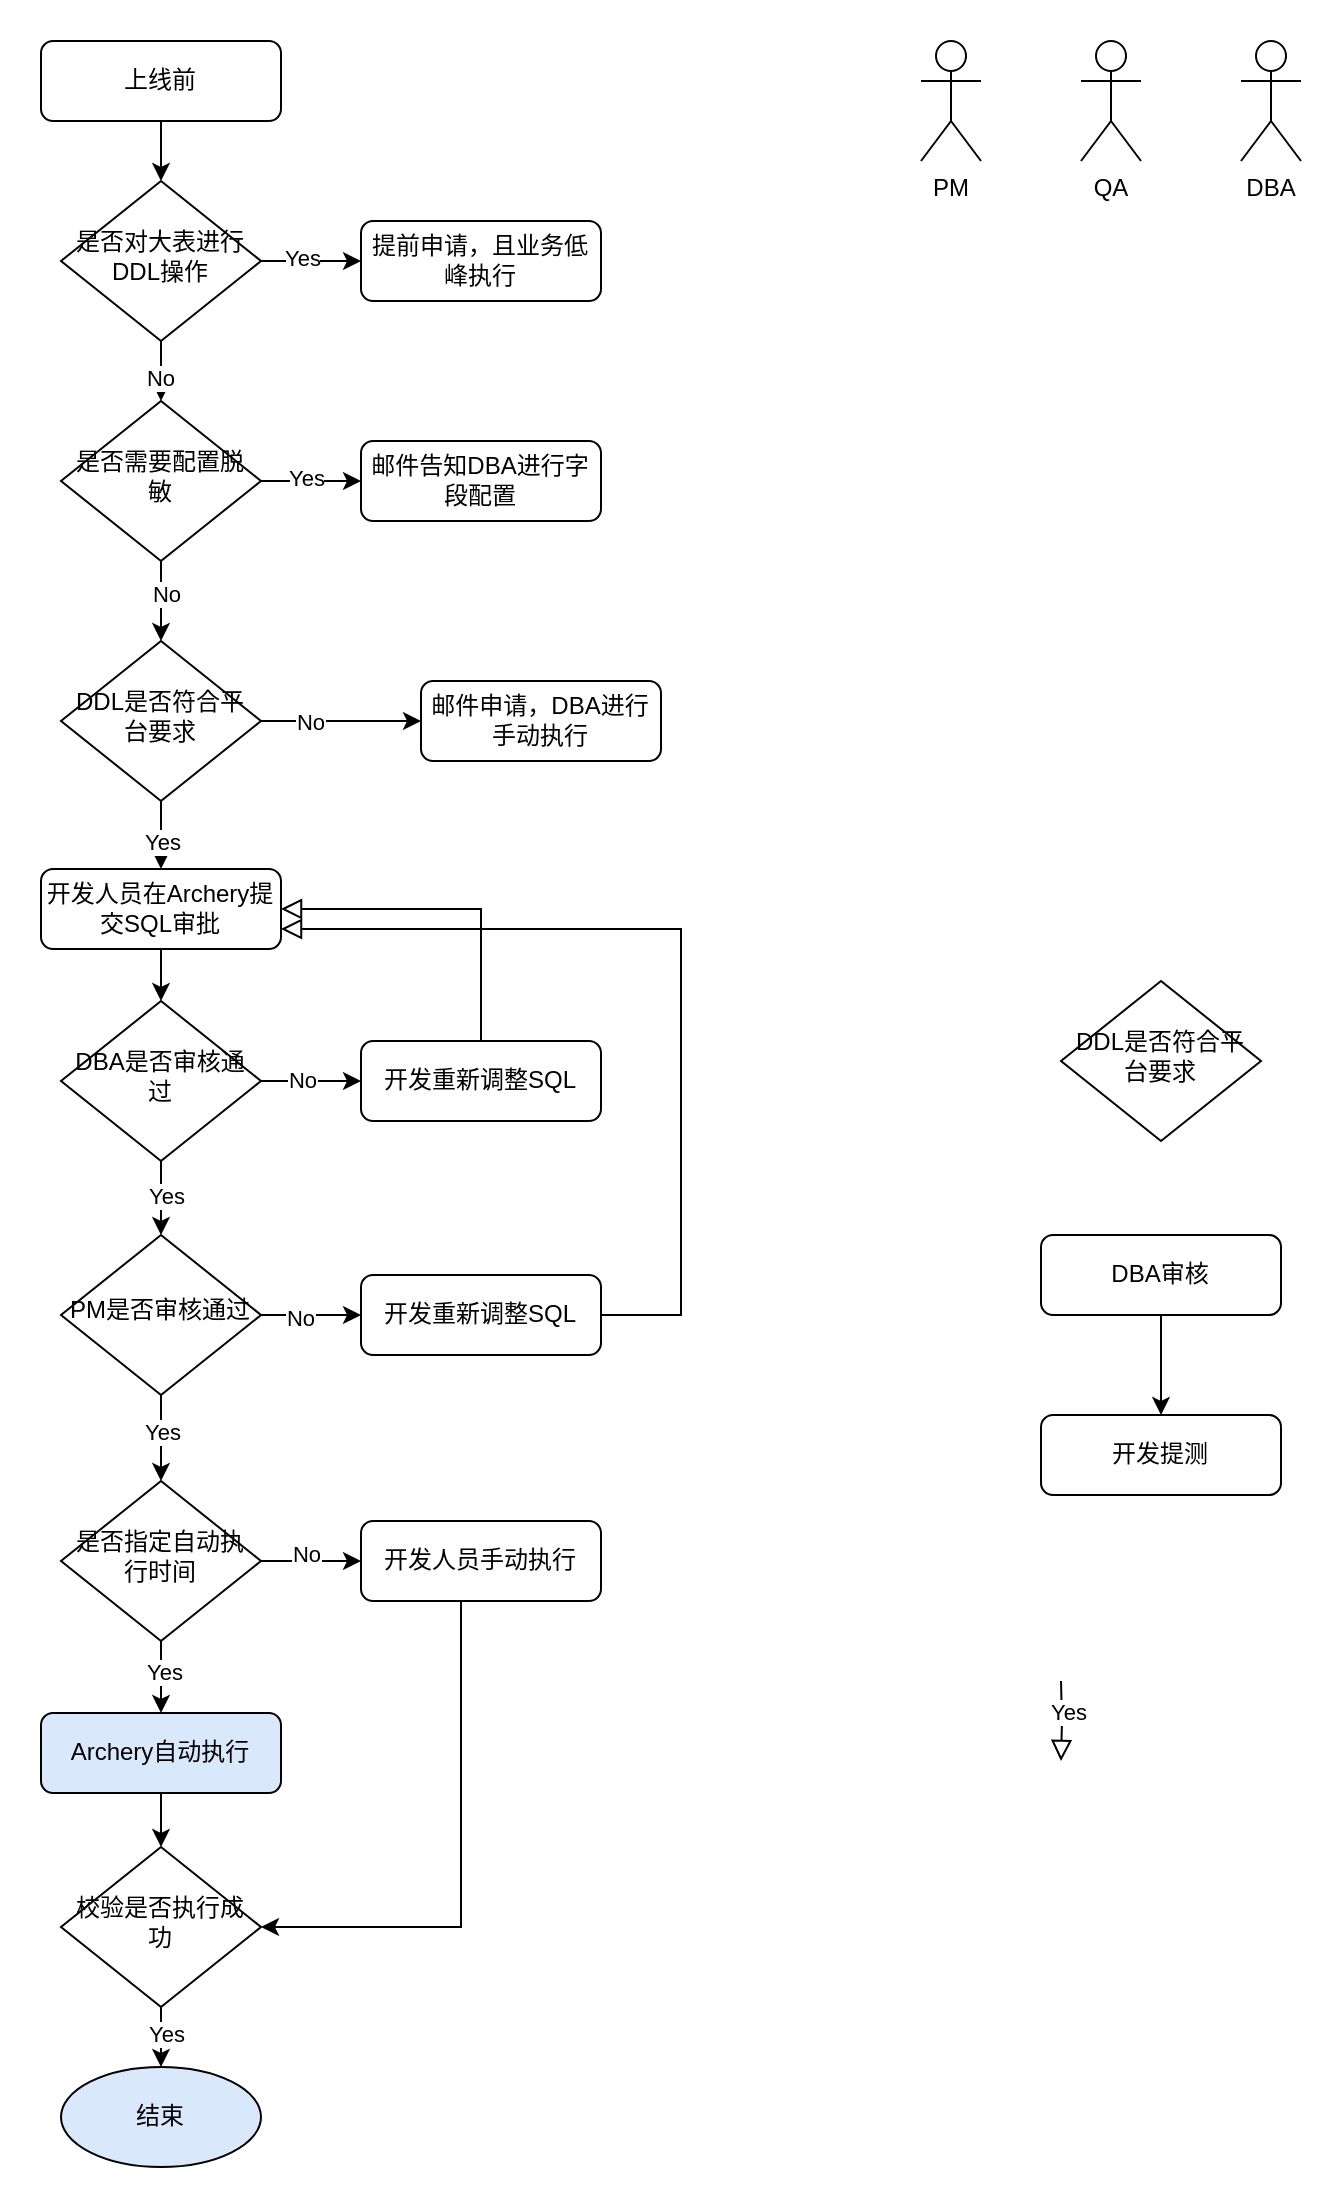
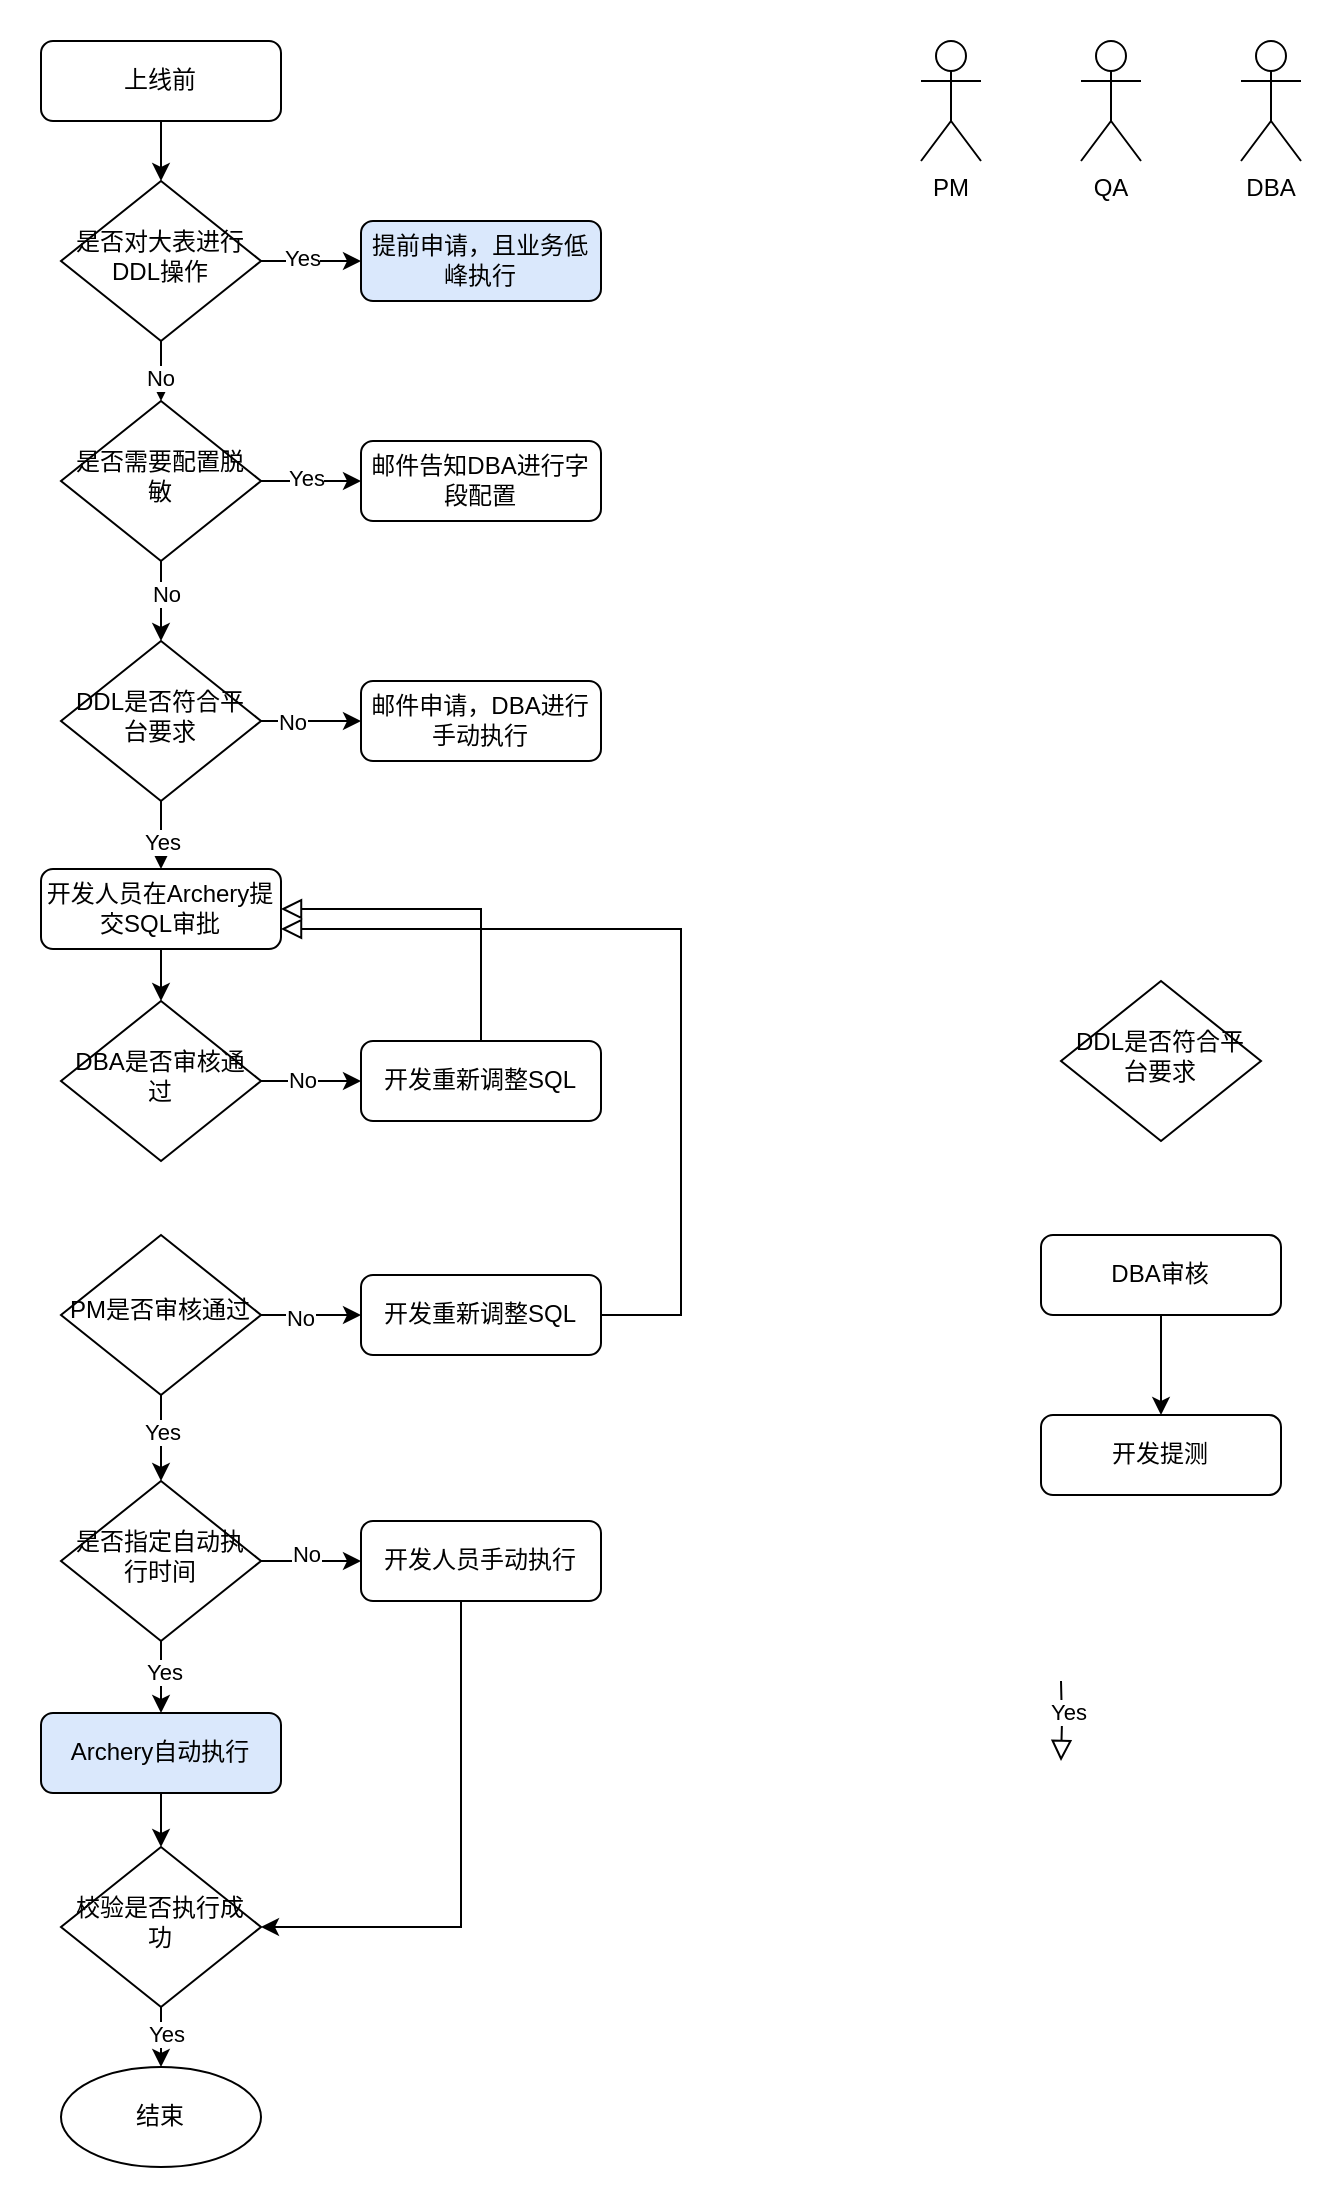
(481, 261) -> (481, 261)
(541, 721) -> (481, 721)
(161, 1197) -> none
(161, 2117) -> (161, 2117)
